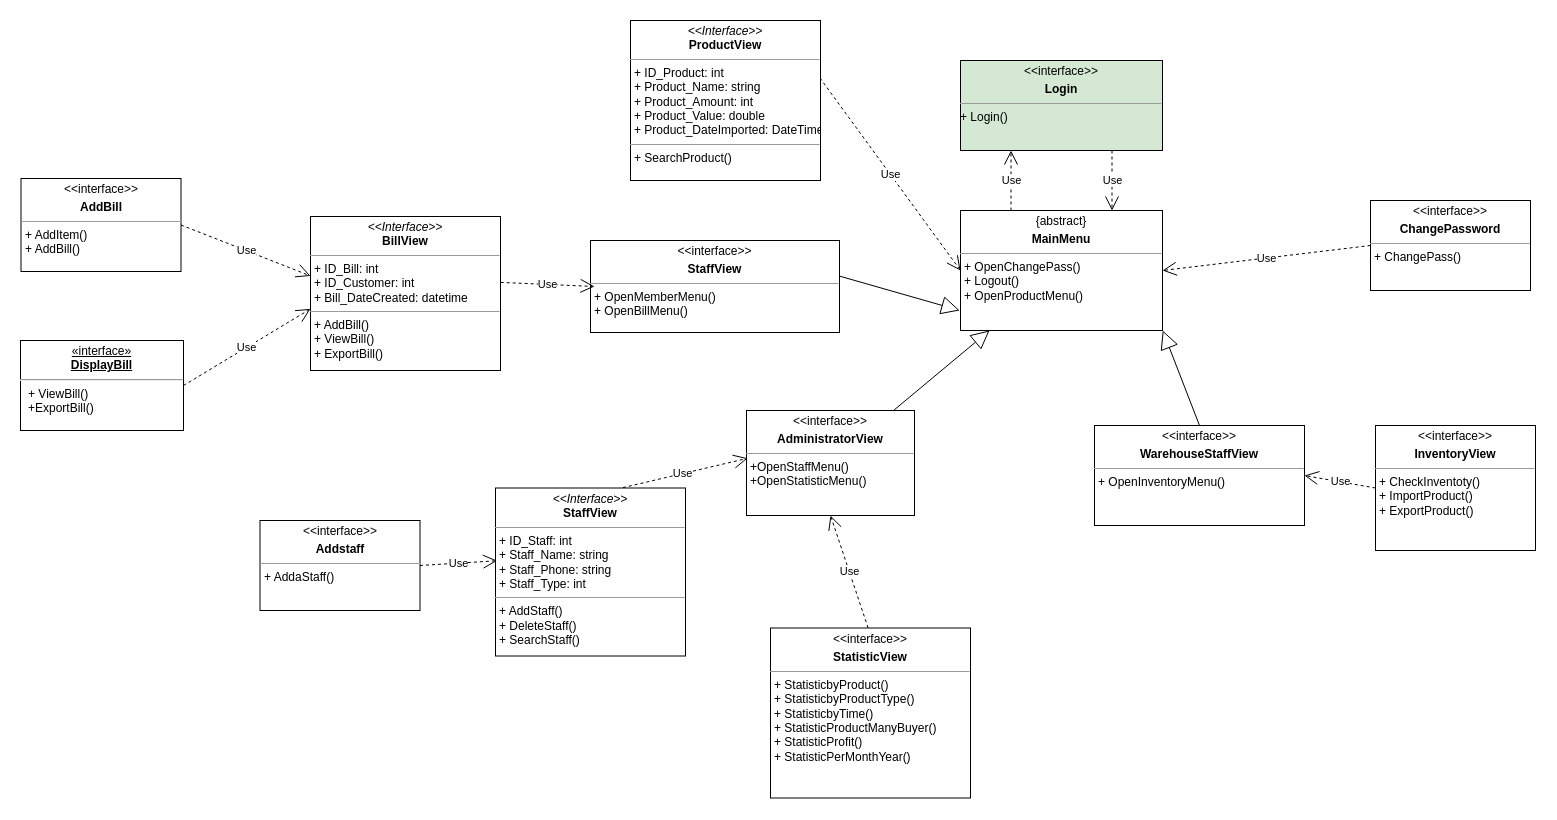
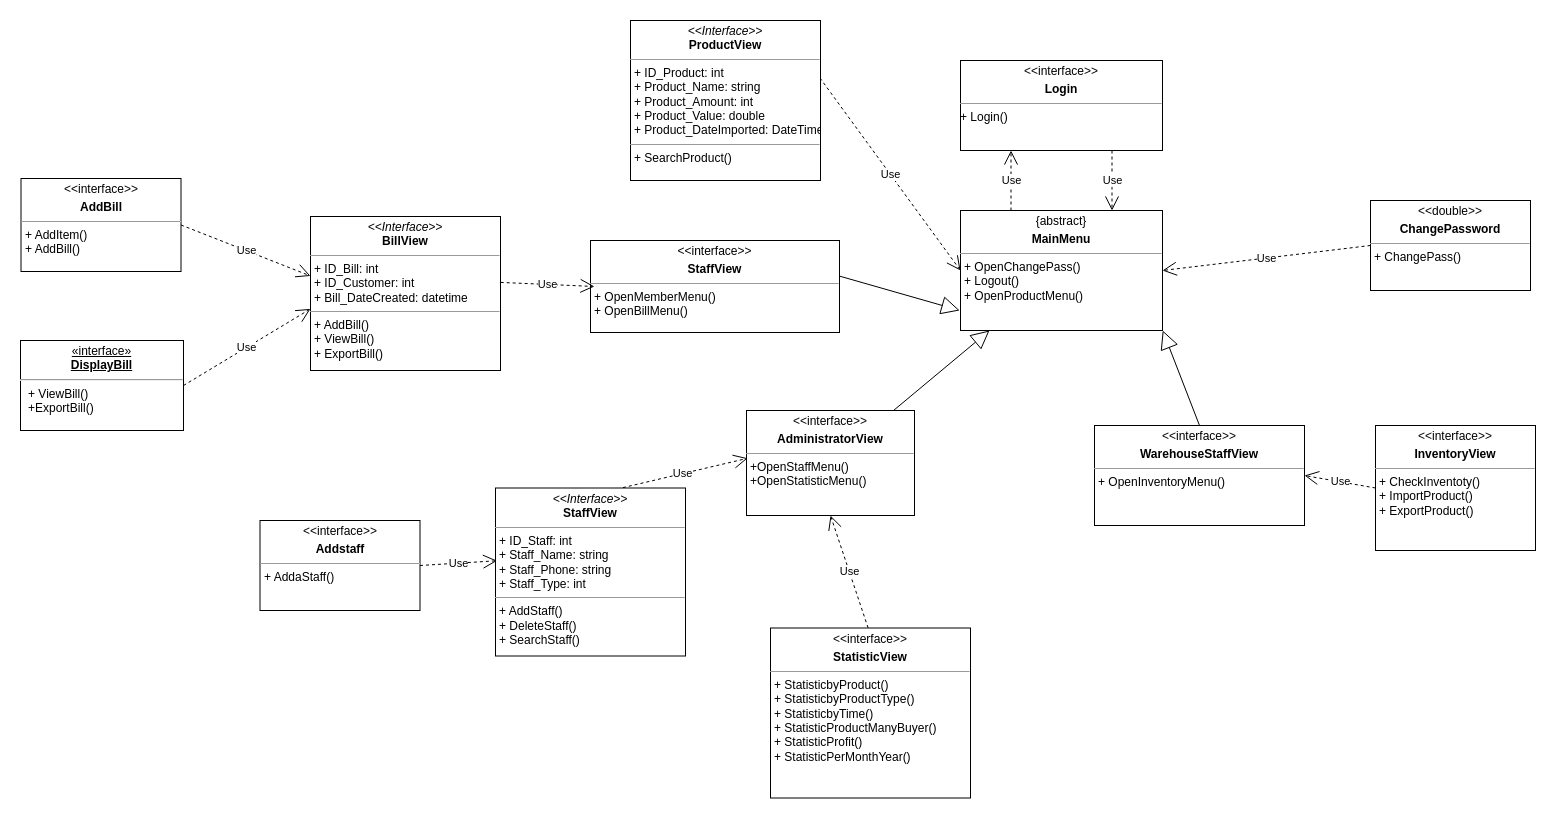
(1062, 106) -> (1062, 106)
(1418, 222) -> (1418, 222)
